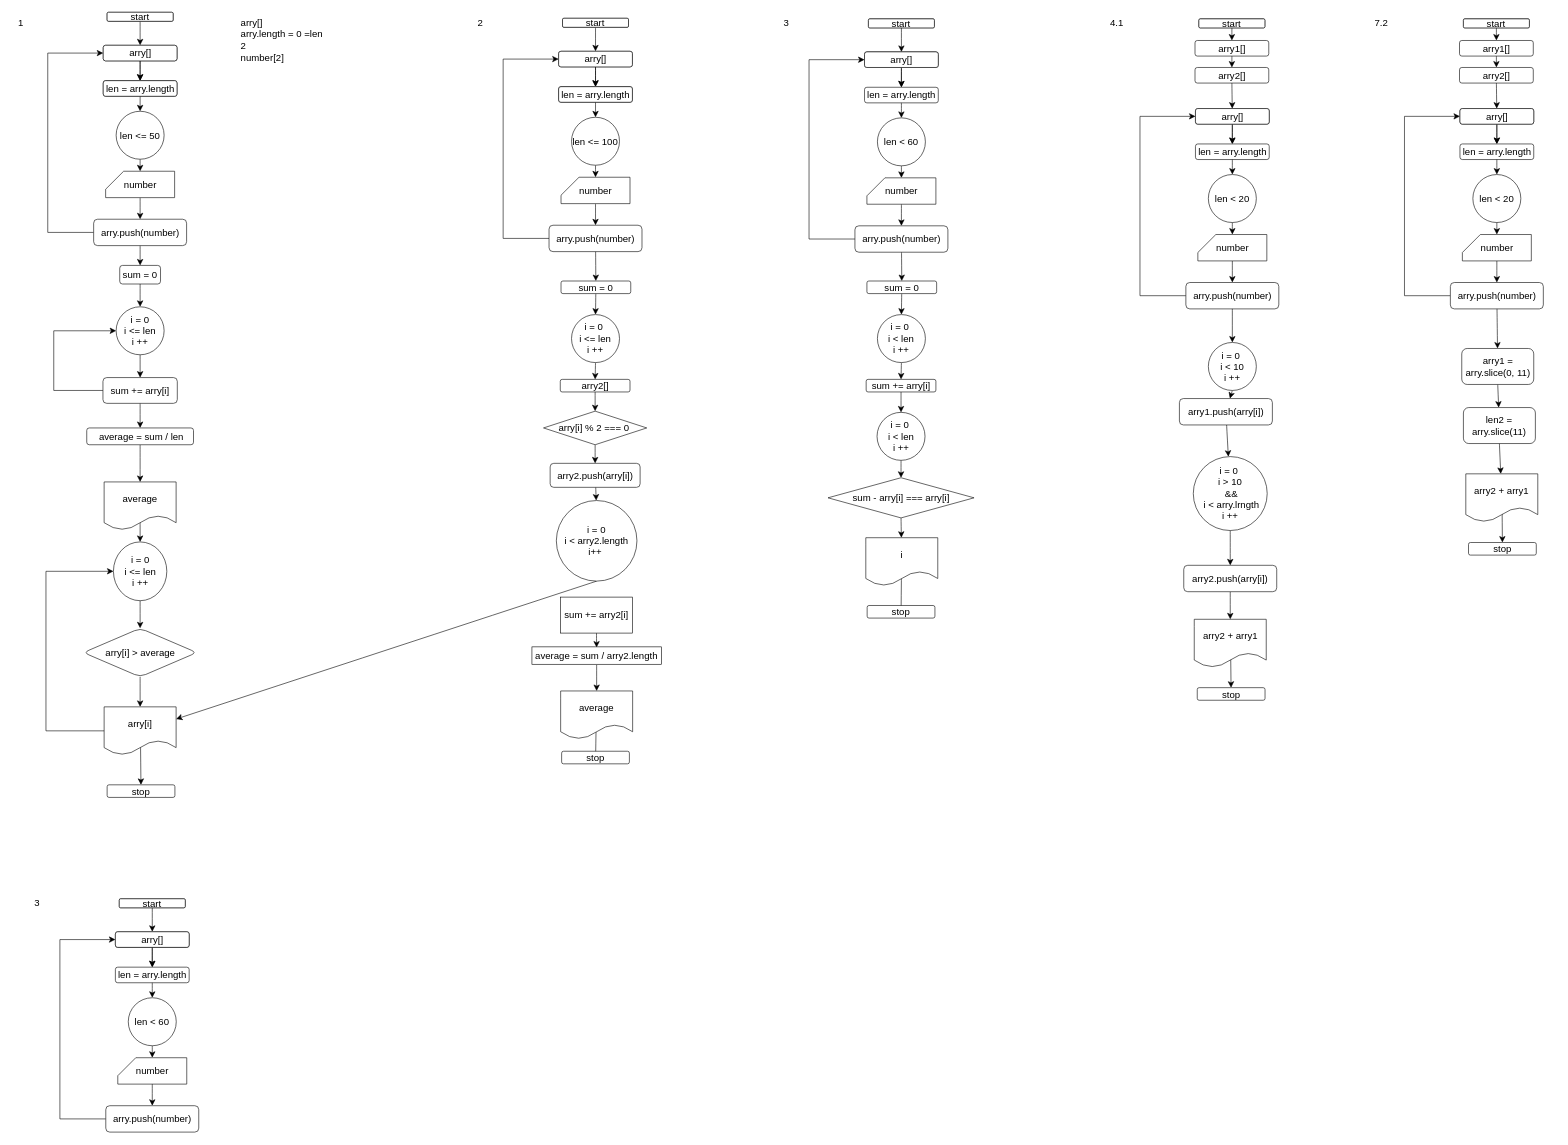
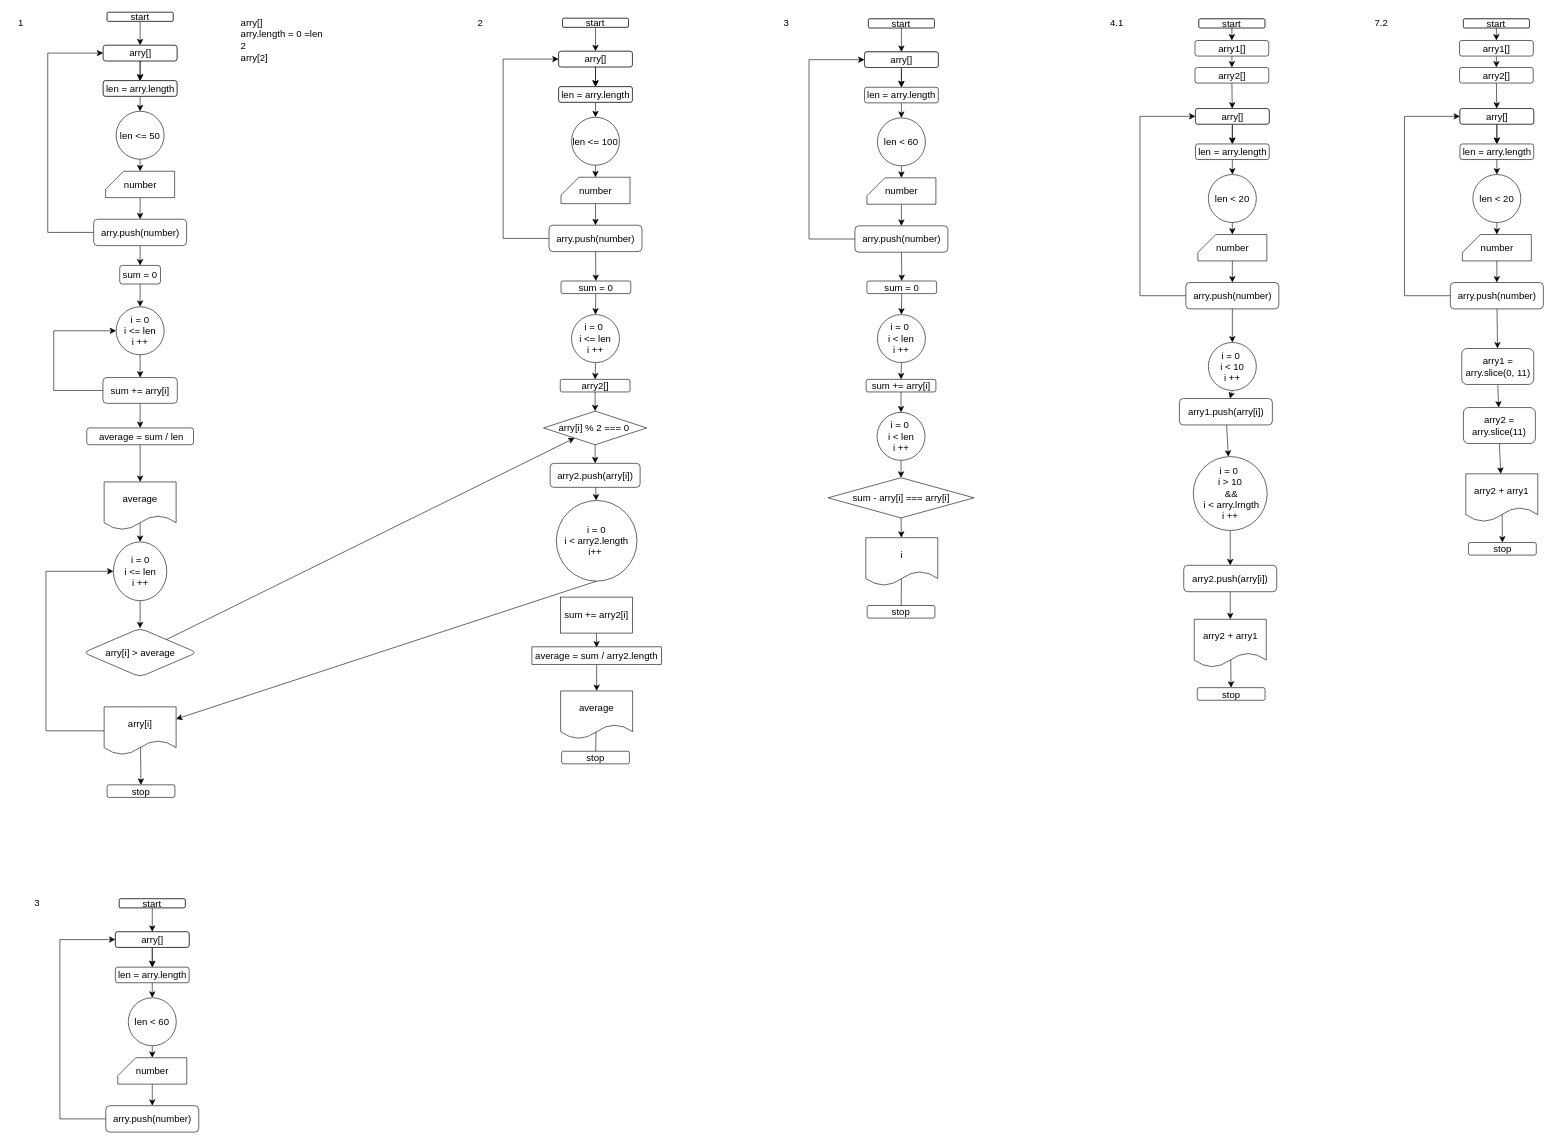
(287, 40) -> (287, 40)
(1500, 426) -> (1500, 426)
(140, 700) -> (239, 604)
